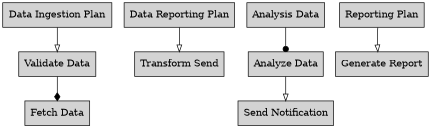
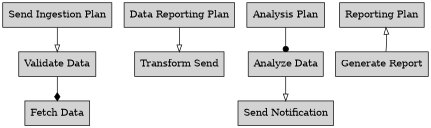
(57, 15) -> (57, 15)
(286, 15) -> (286, 15)
(377, 36) -> (386, 43)
